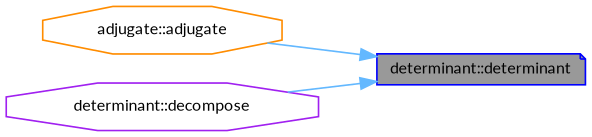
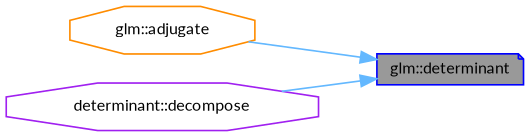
(162, 30) -> (162, 30)
(481, 69) -> (450, 69)
